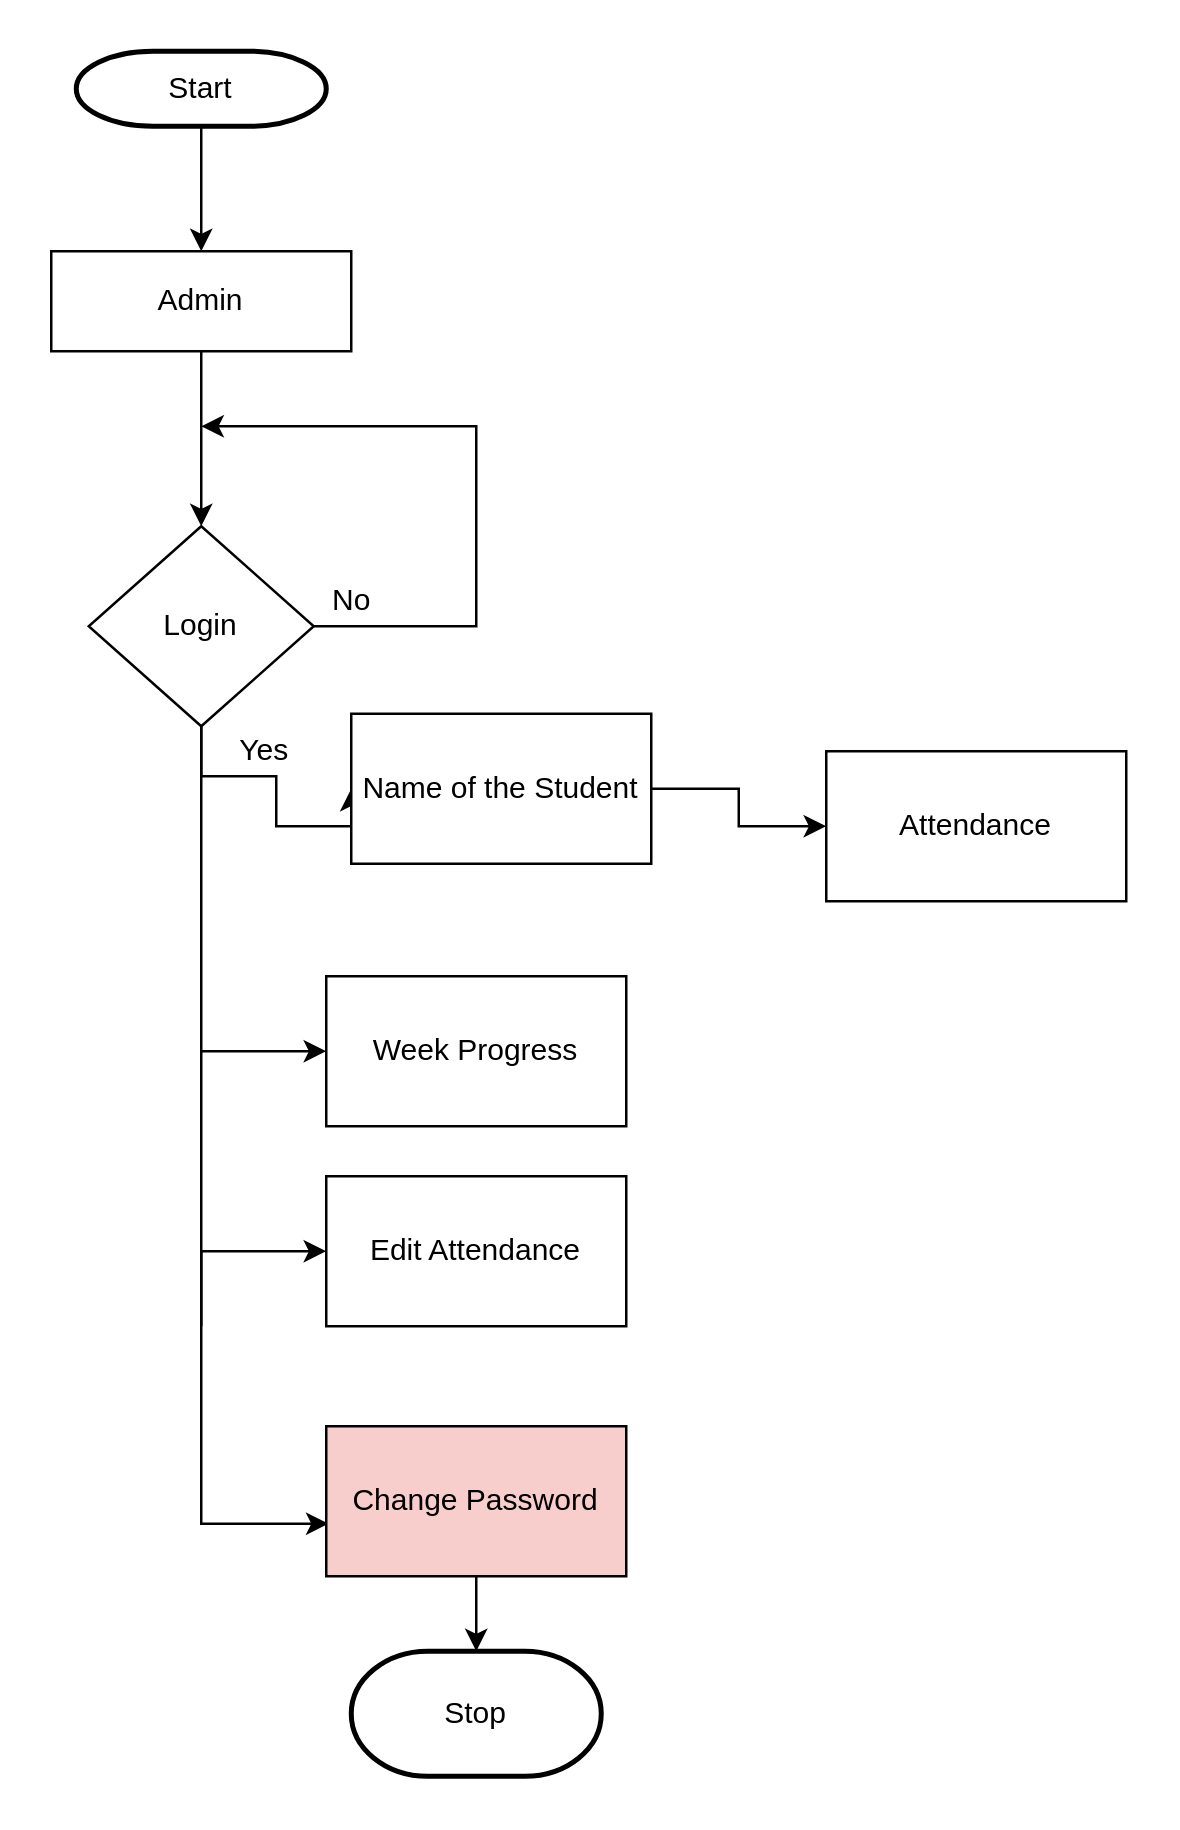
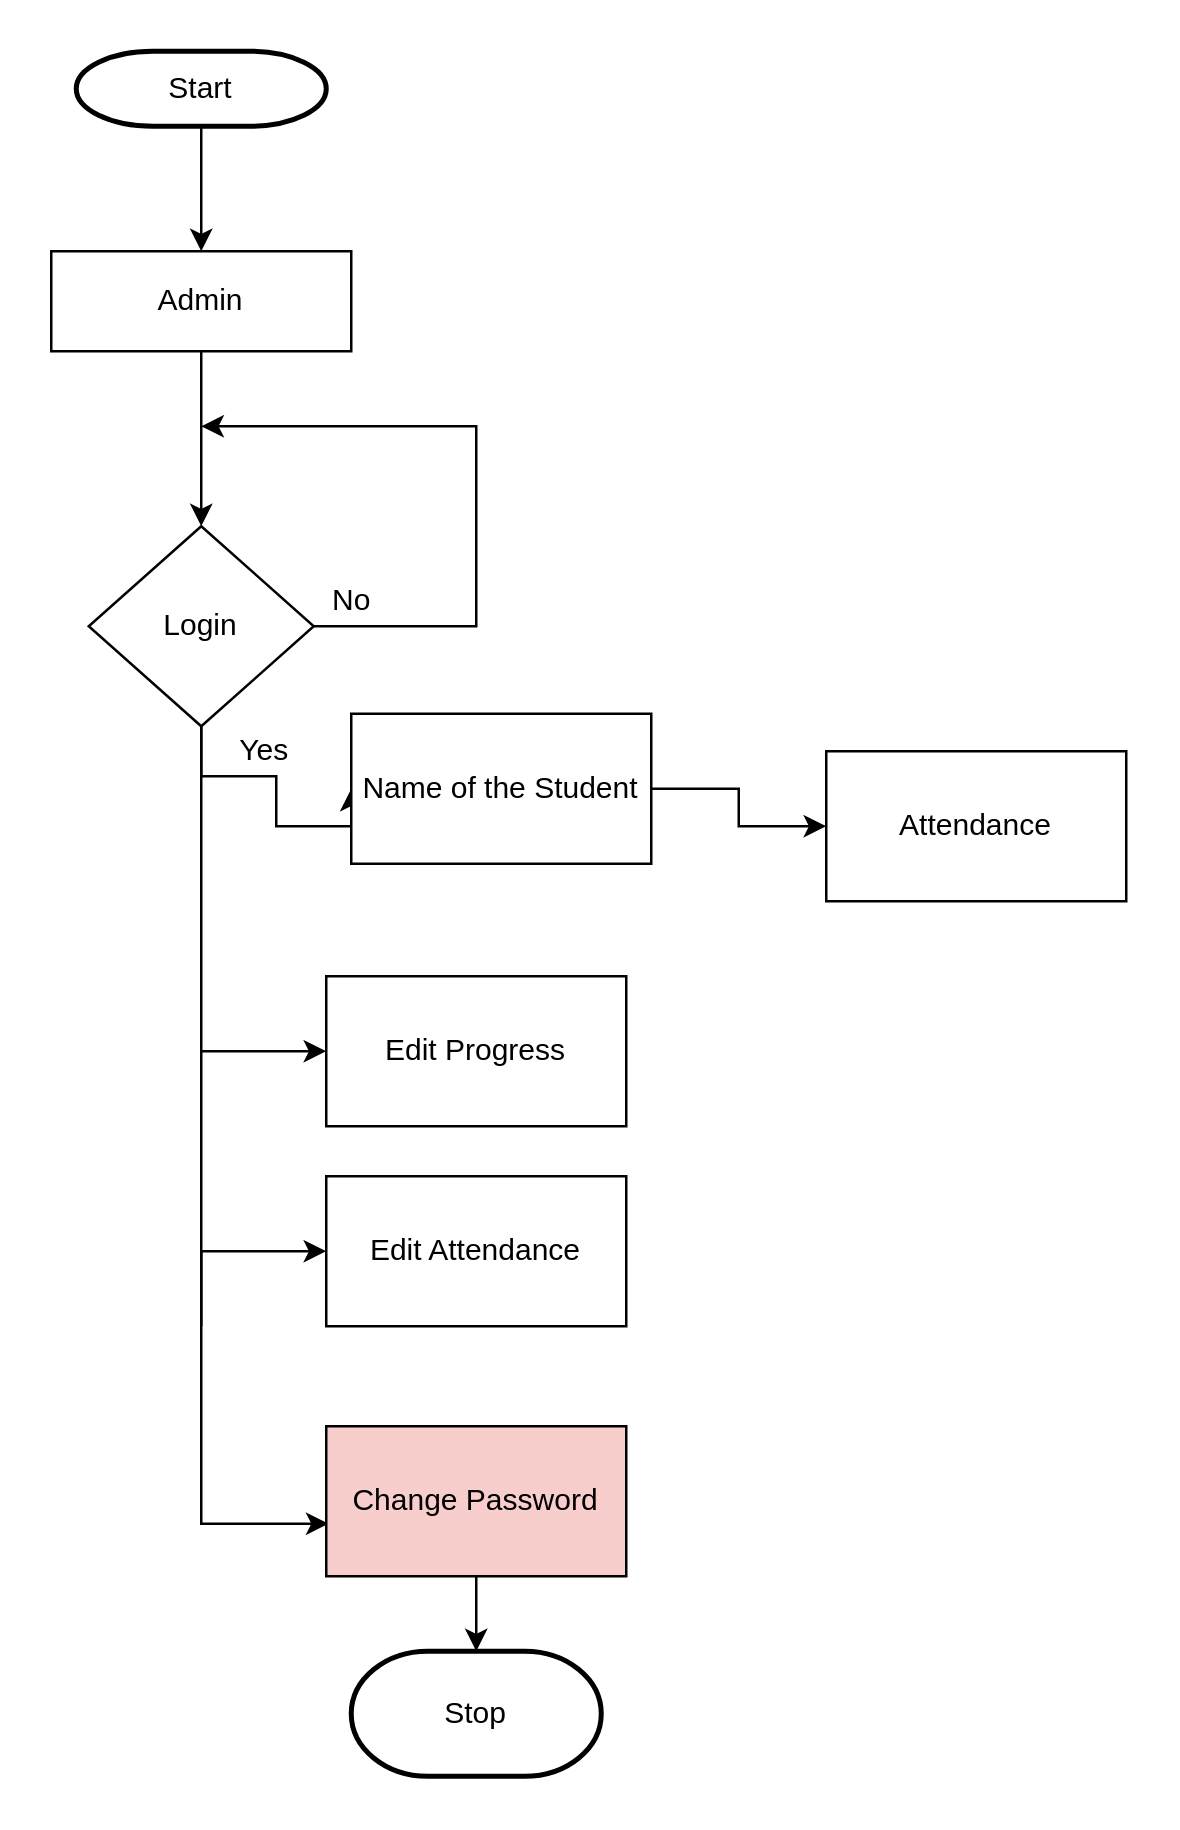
(476, 1051) -> (476, 1051)
